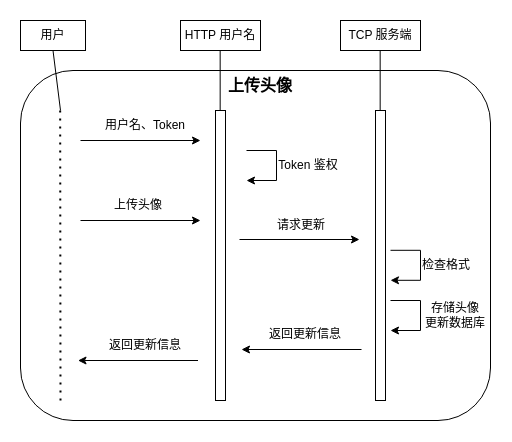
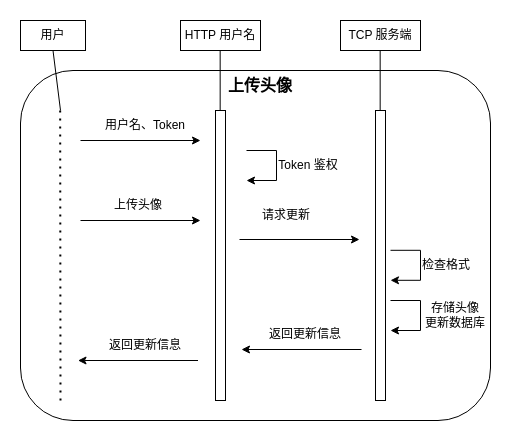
(302, 226) -> (287, 216)
